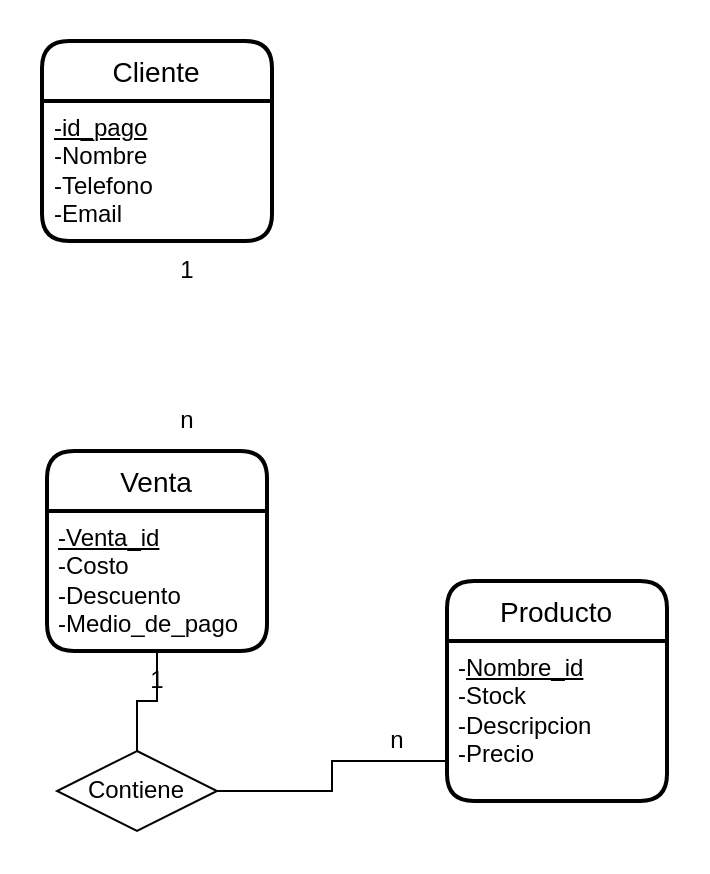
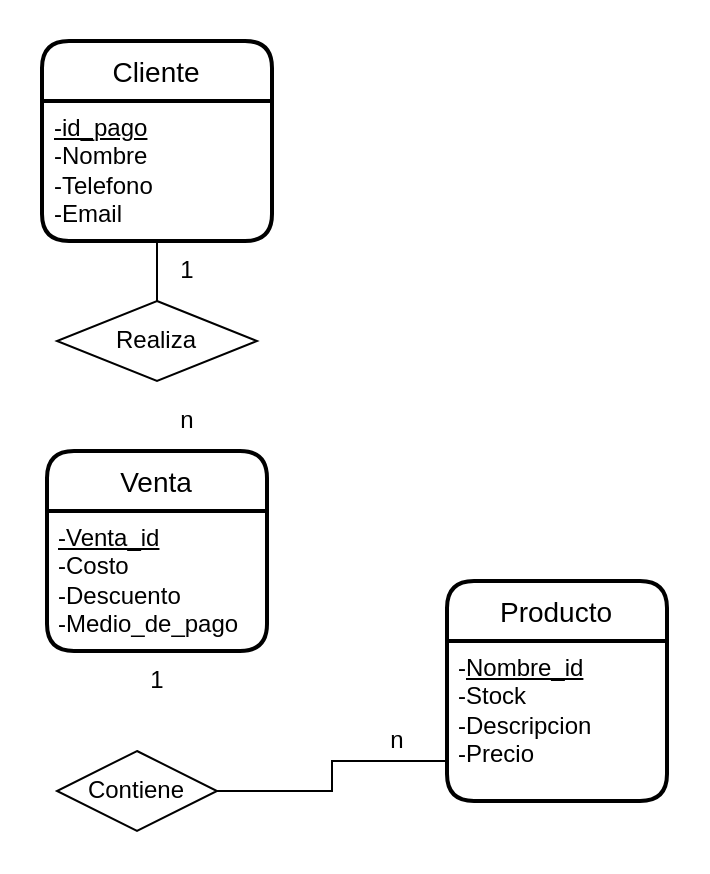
none -> (157, 273)
none -> (157, 341)
(137, 708) -> none
